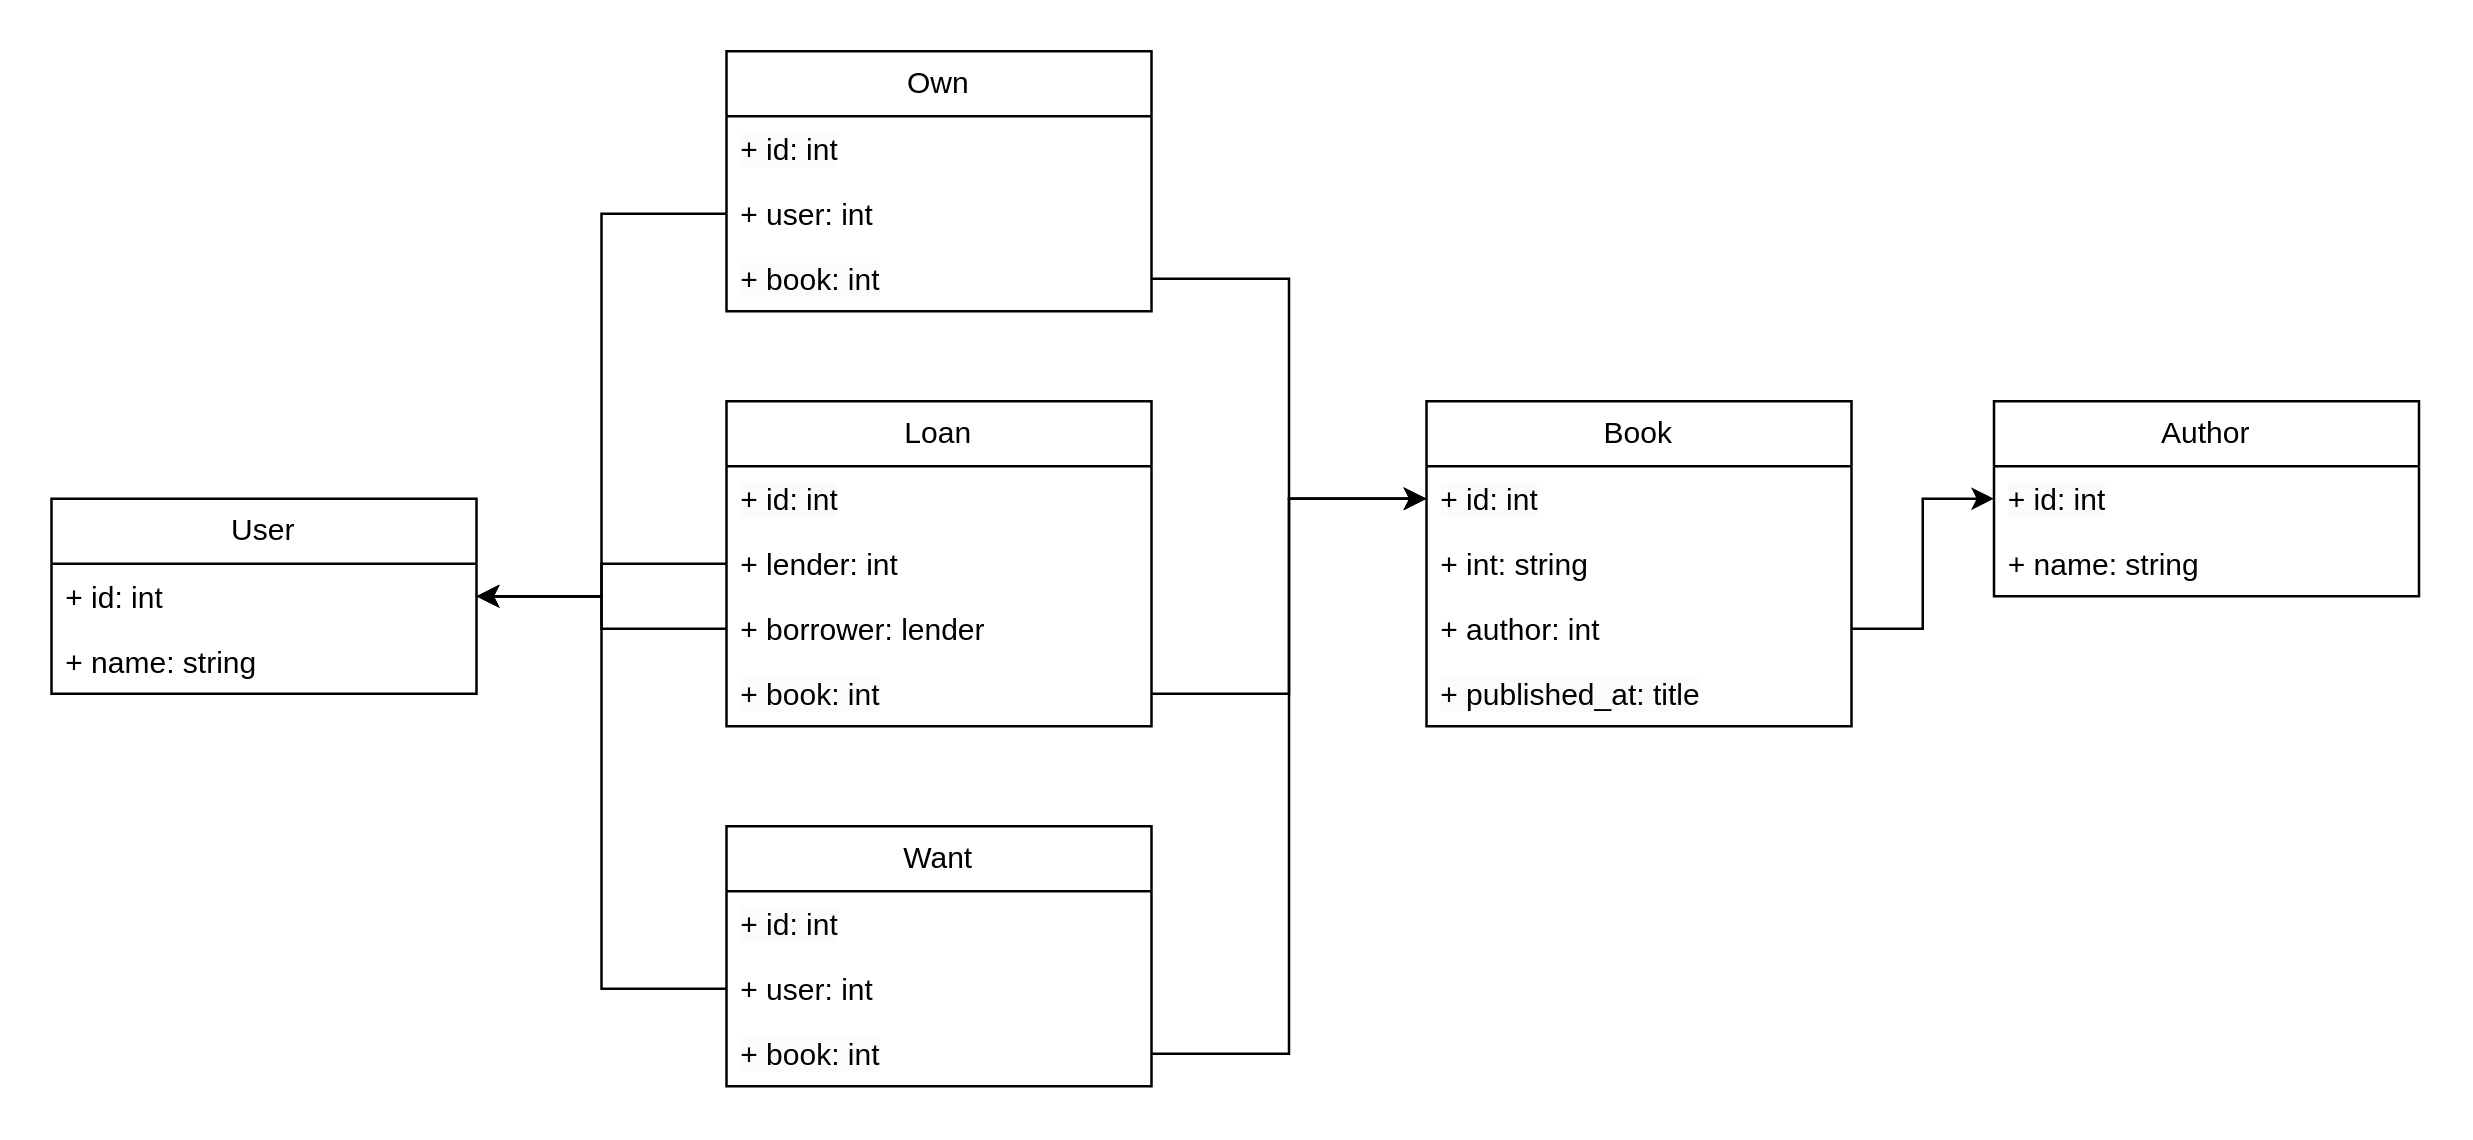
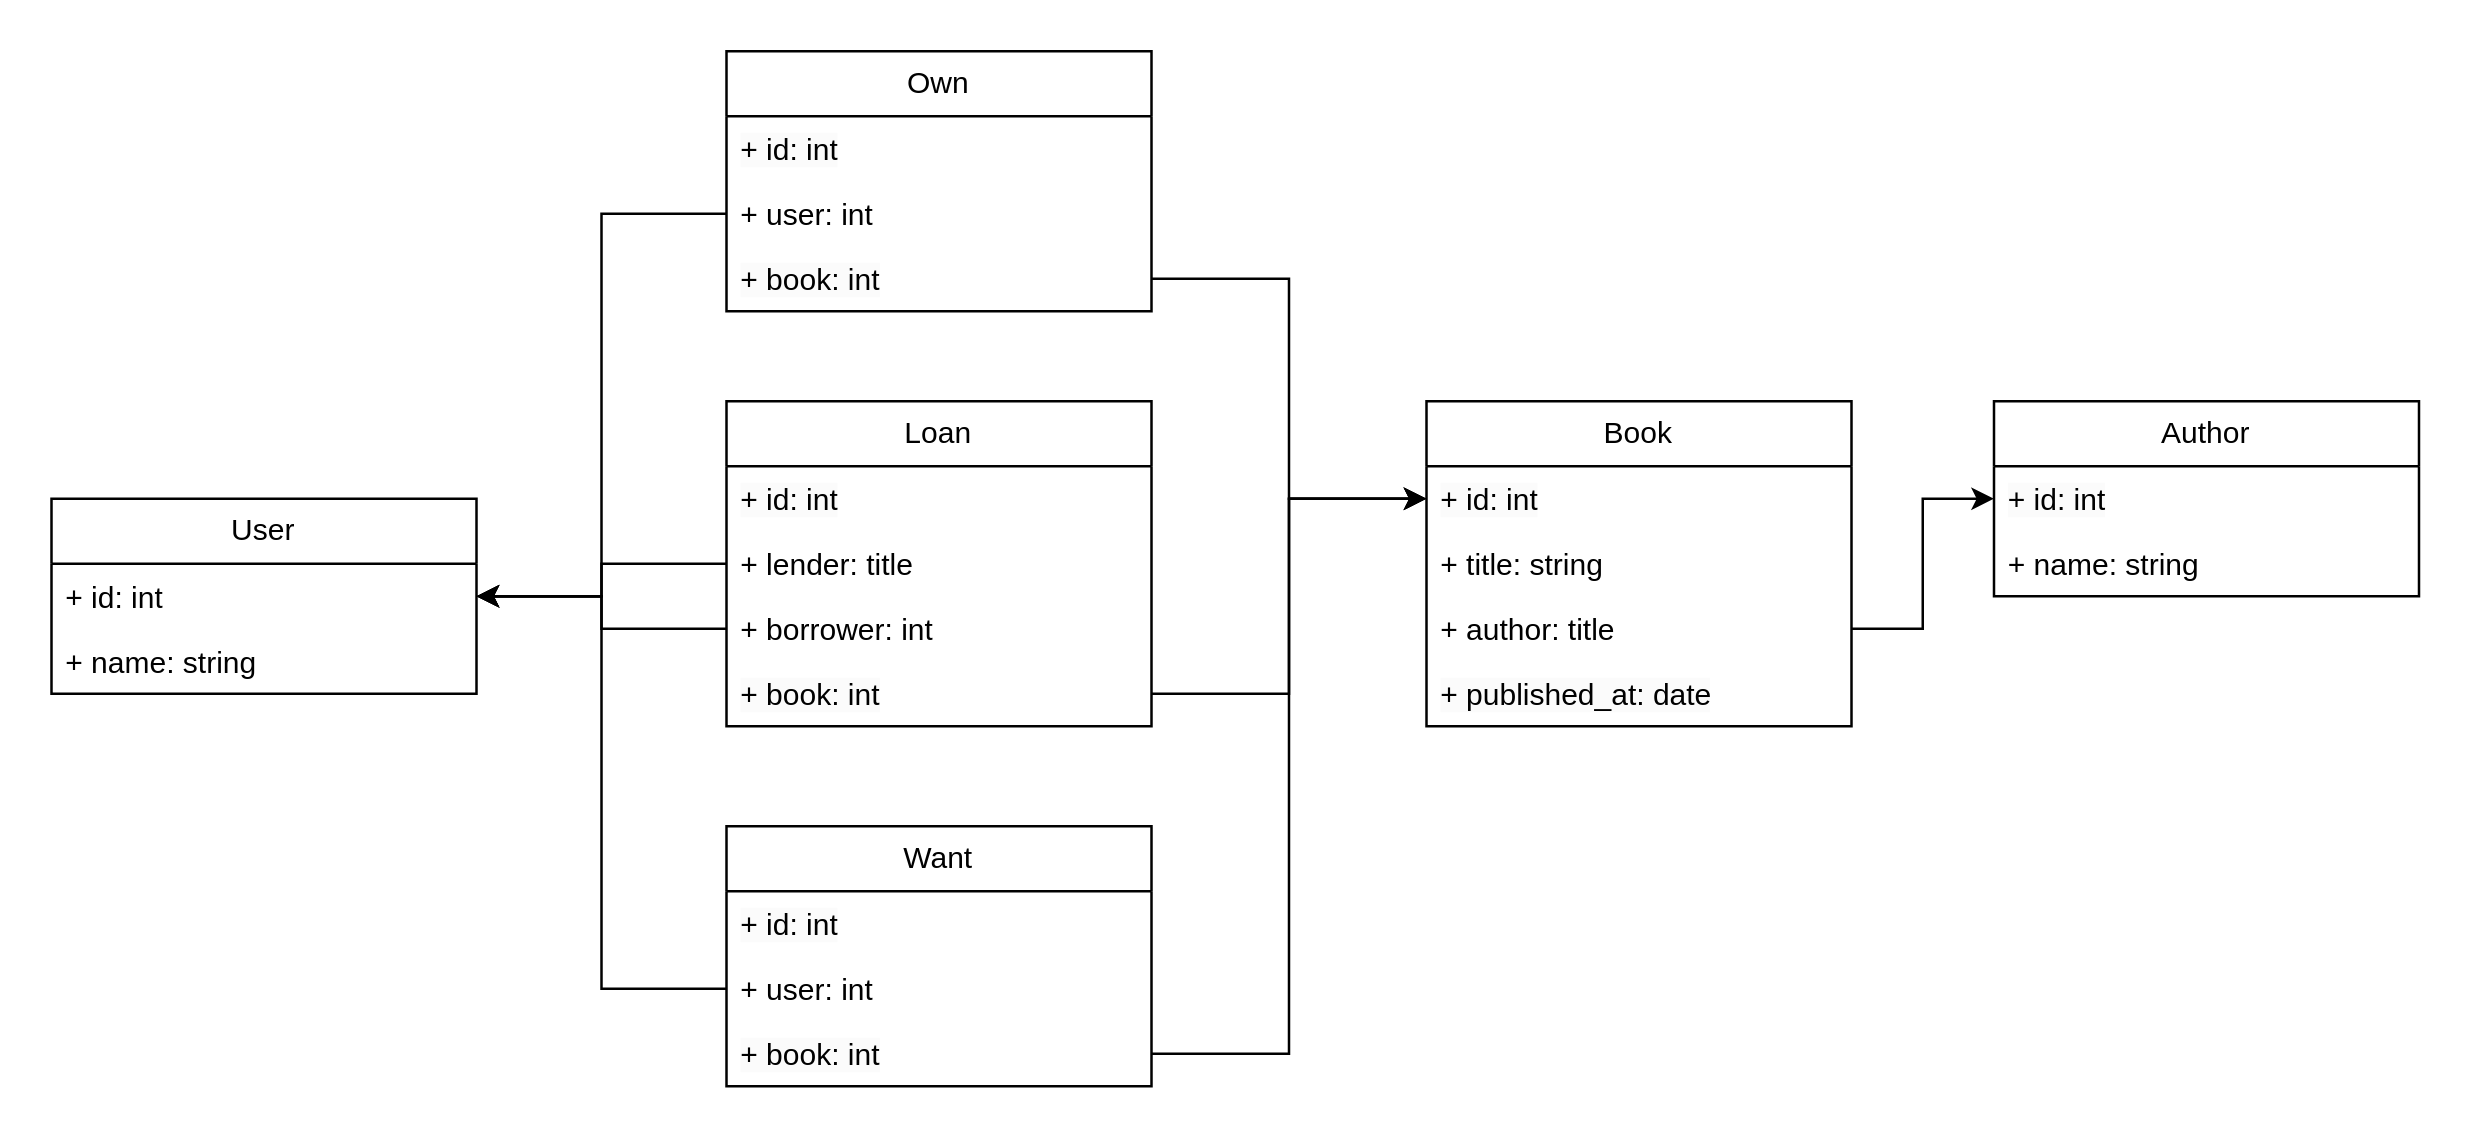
(831, 567) -> (844, 567)
(1531, 567) -> (1544, 567)
(877, 632) -> (852, 632)
(1535, 632) -> (1548, 632)
(1590, 697) -> (1590, 697)
